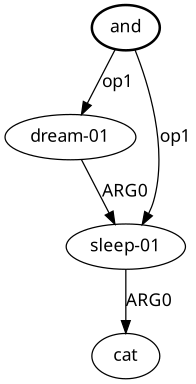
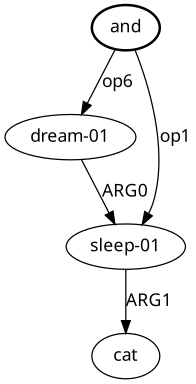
(118, 82) -> (118, 82)
(149, 301) -> (149, 301)
